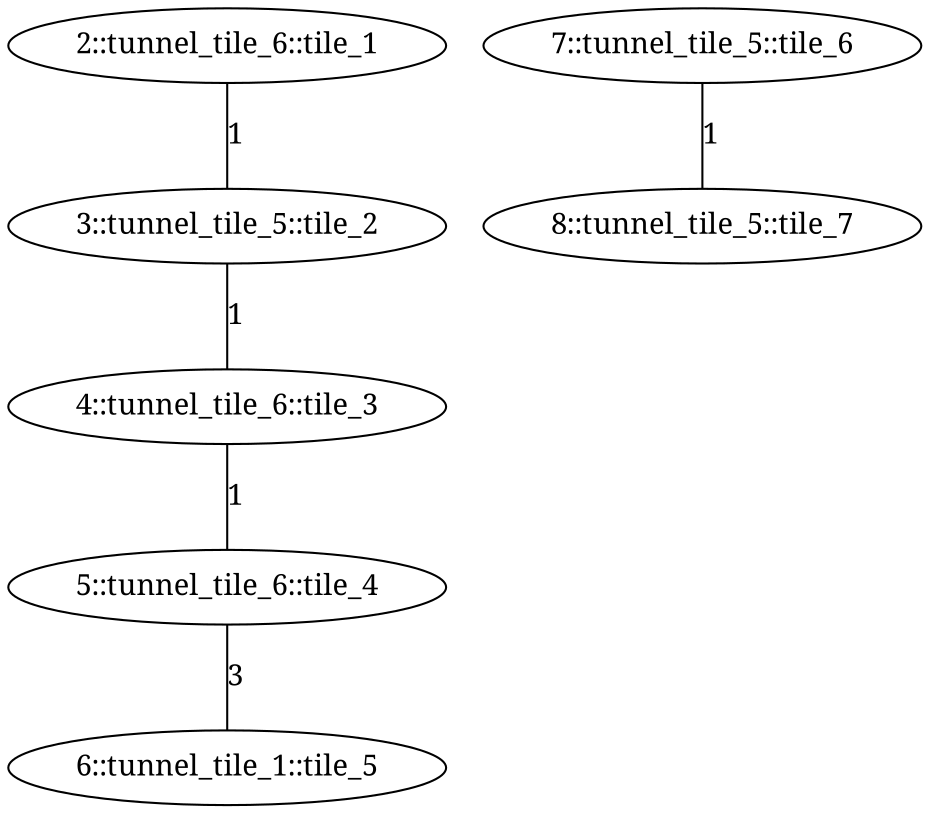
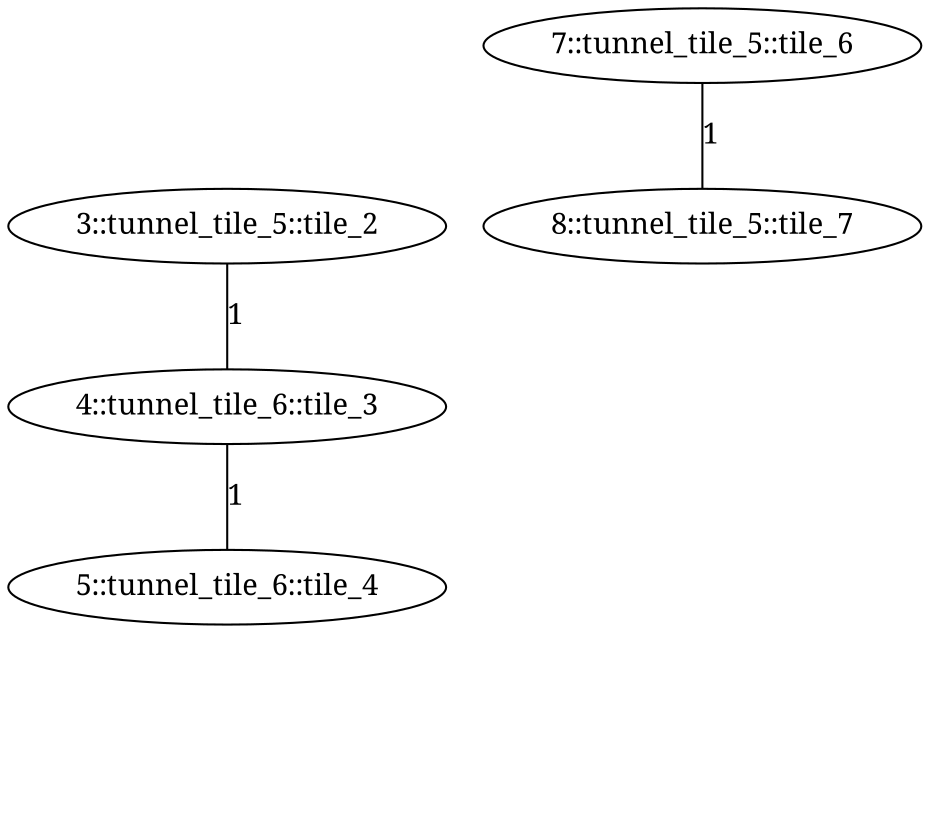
(227, 46) -> none
(227, 768) -> none
